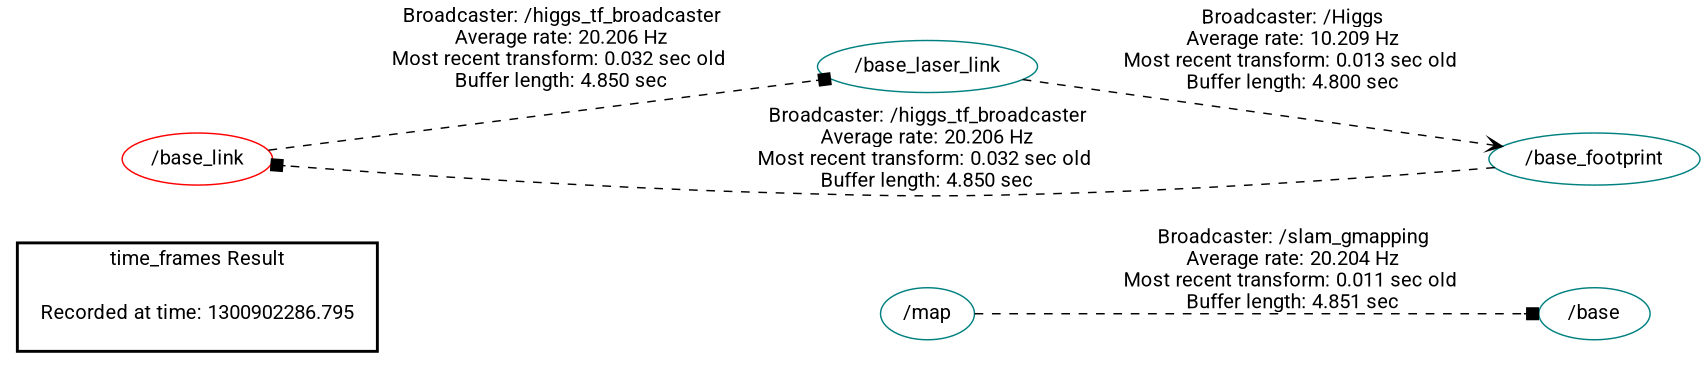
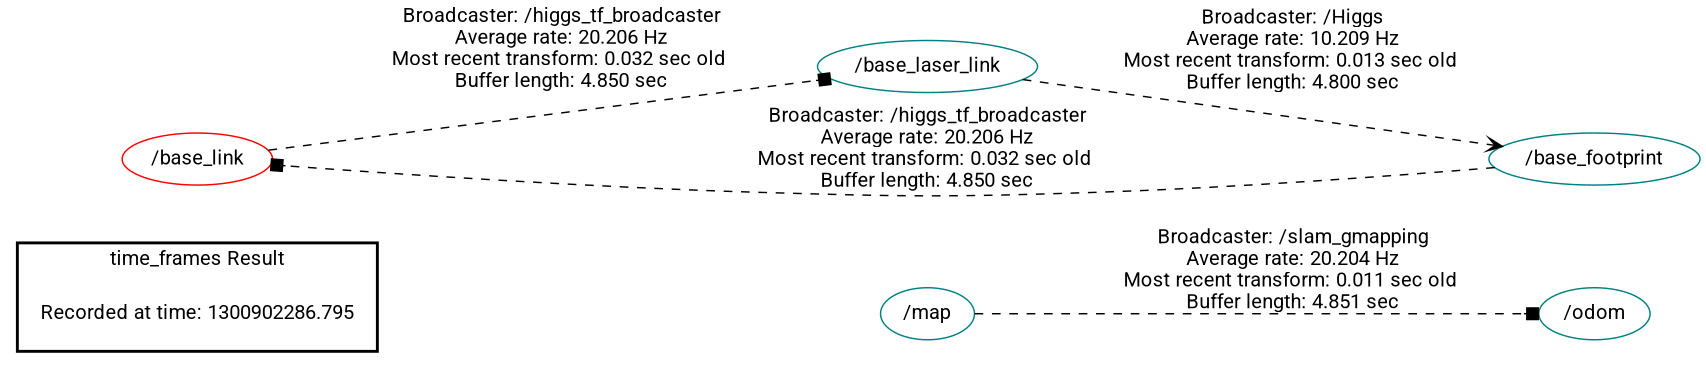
(1594, 314) -> (1594, 314)
